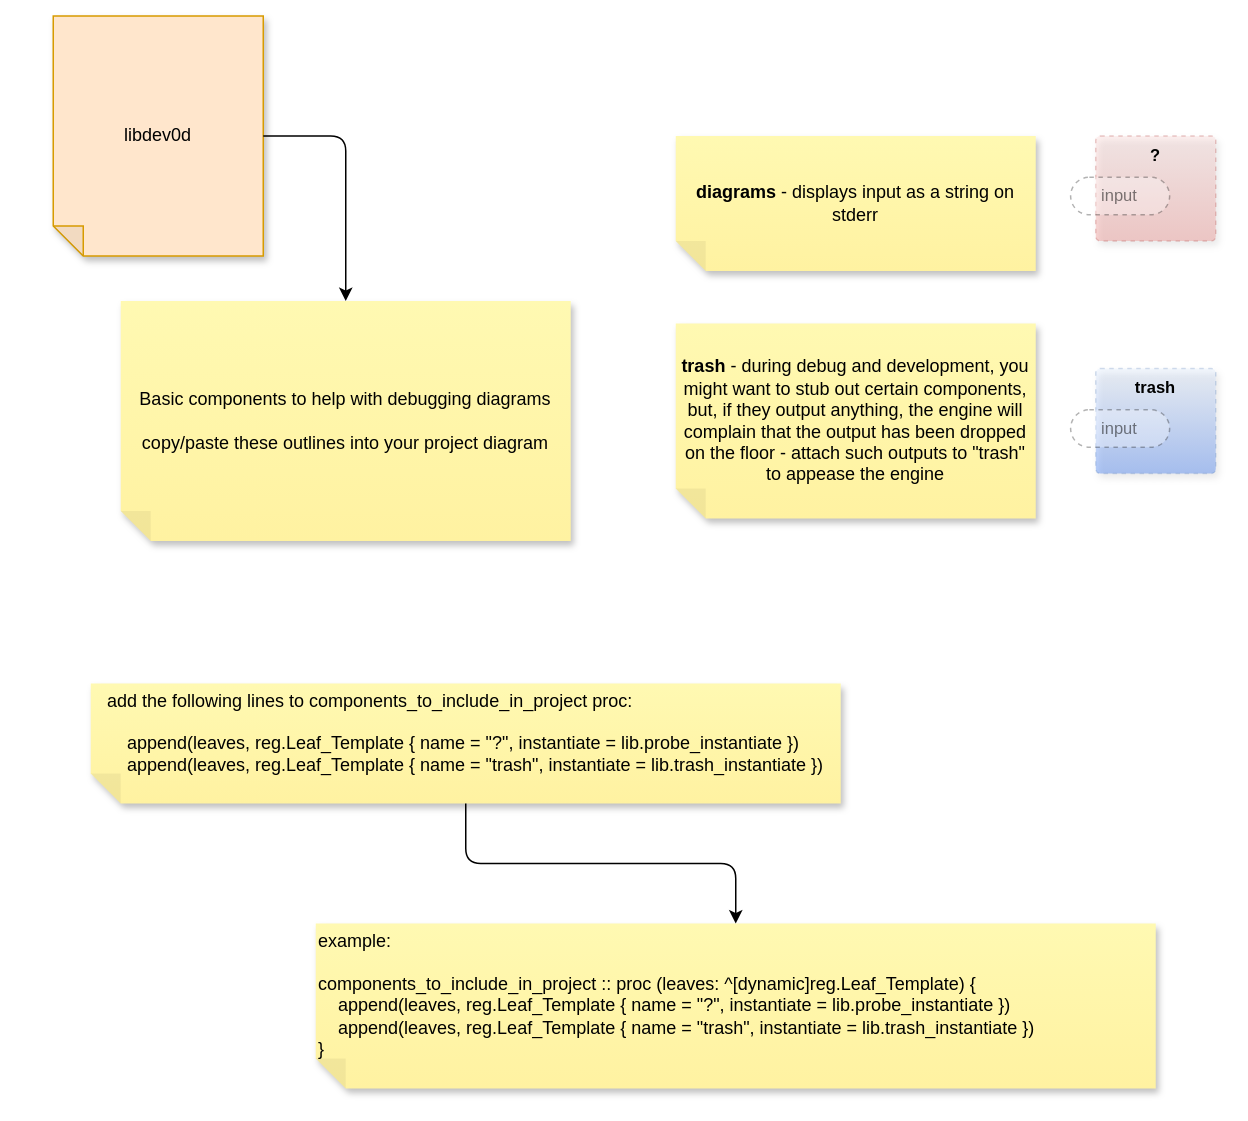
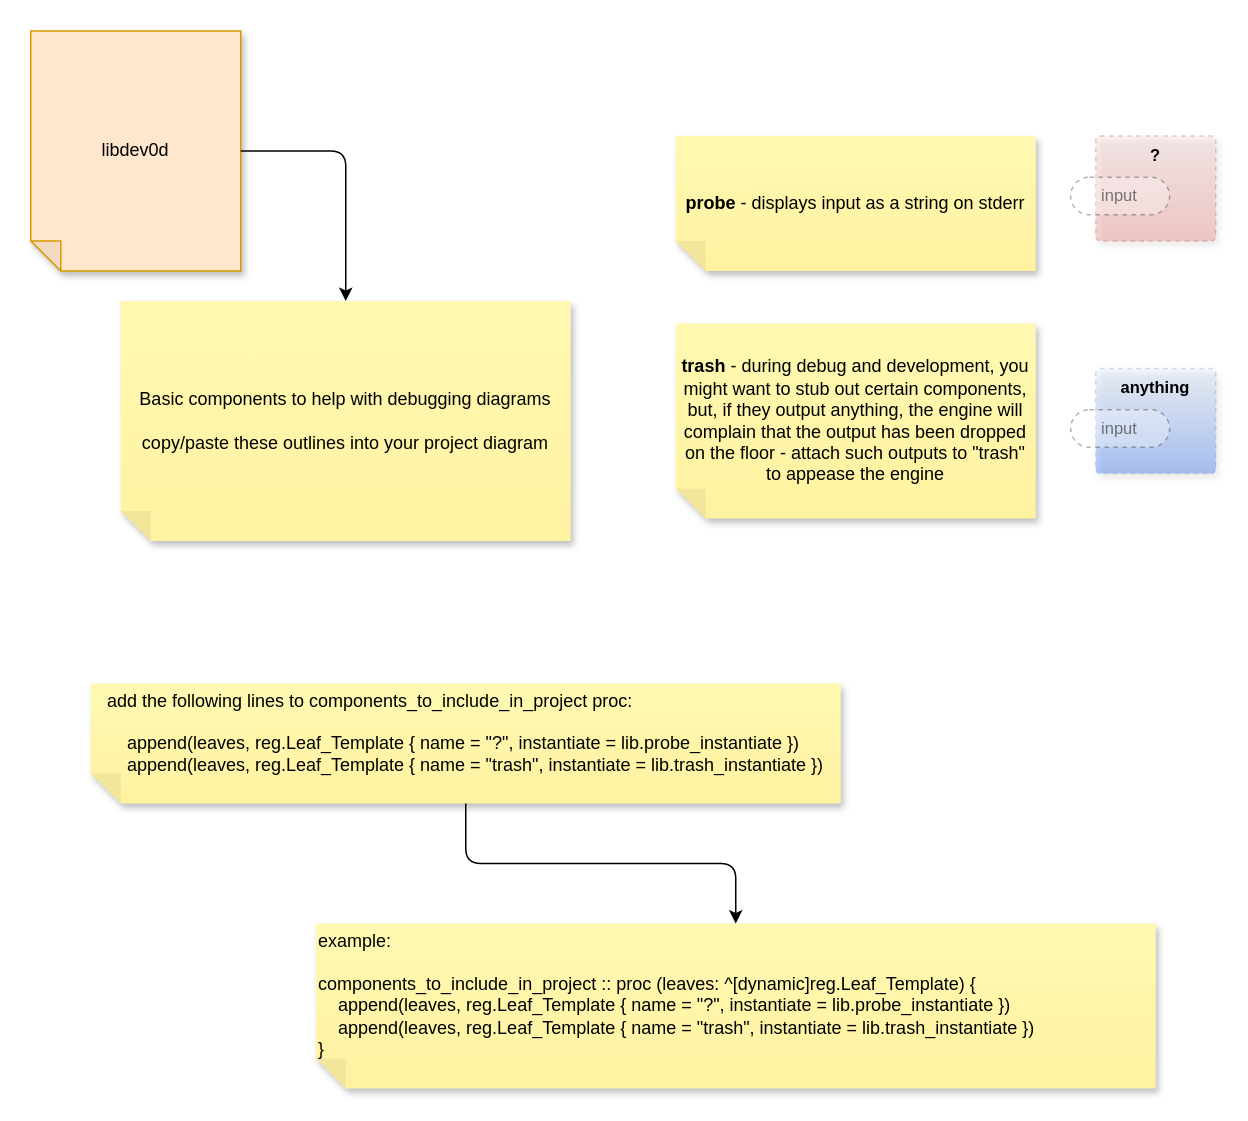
(158, 136) -> (136, 151)
(856, 203) -> (856, 203)
(1156, 389) -> (1156, 389)
